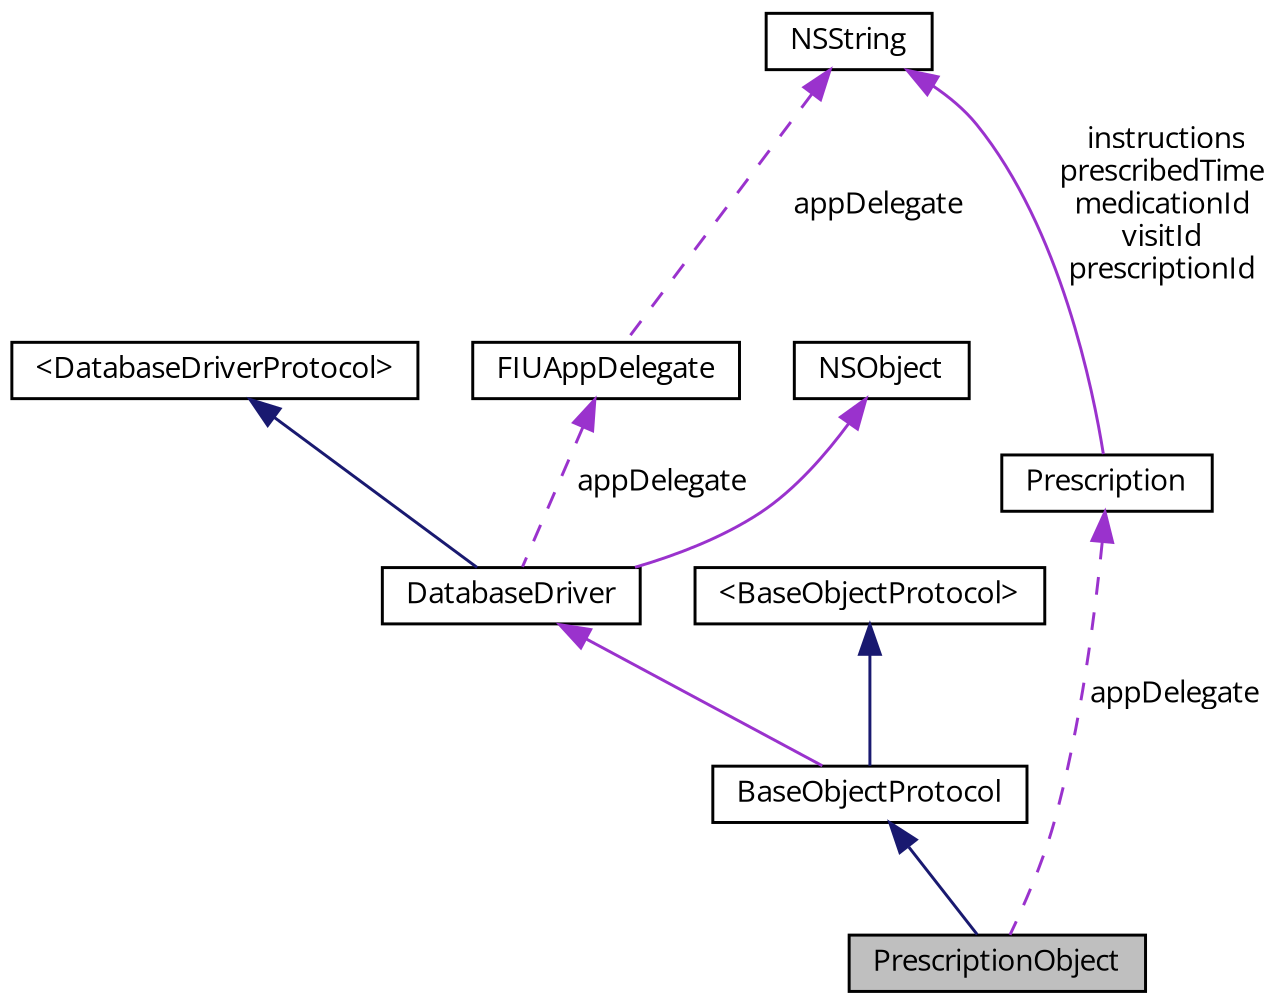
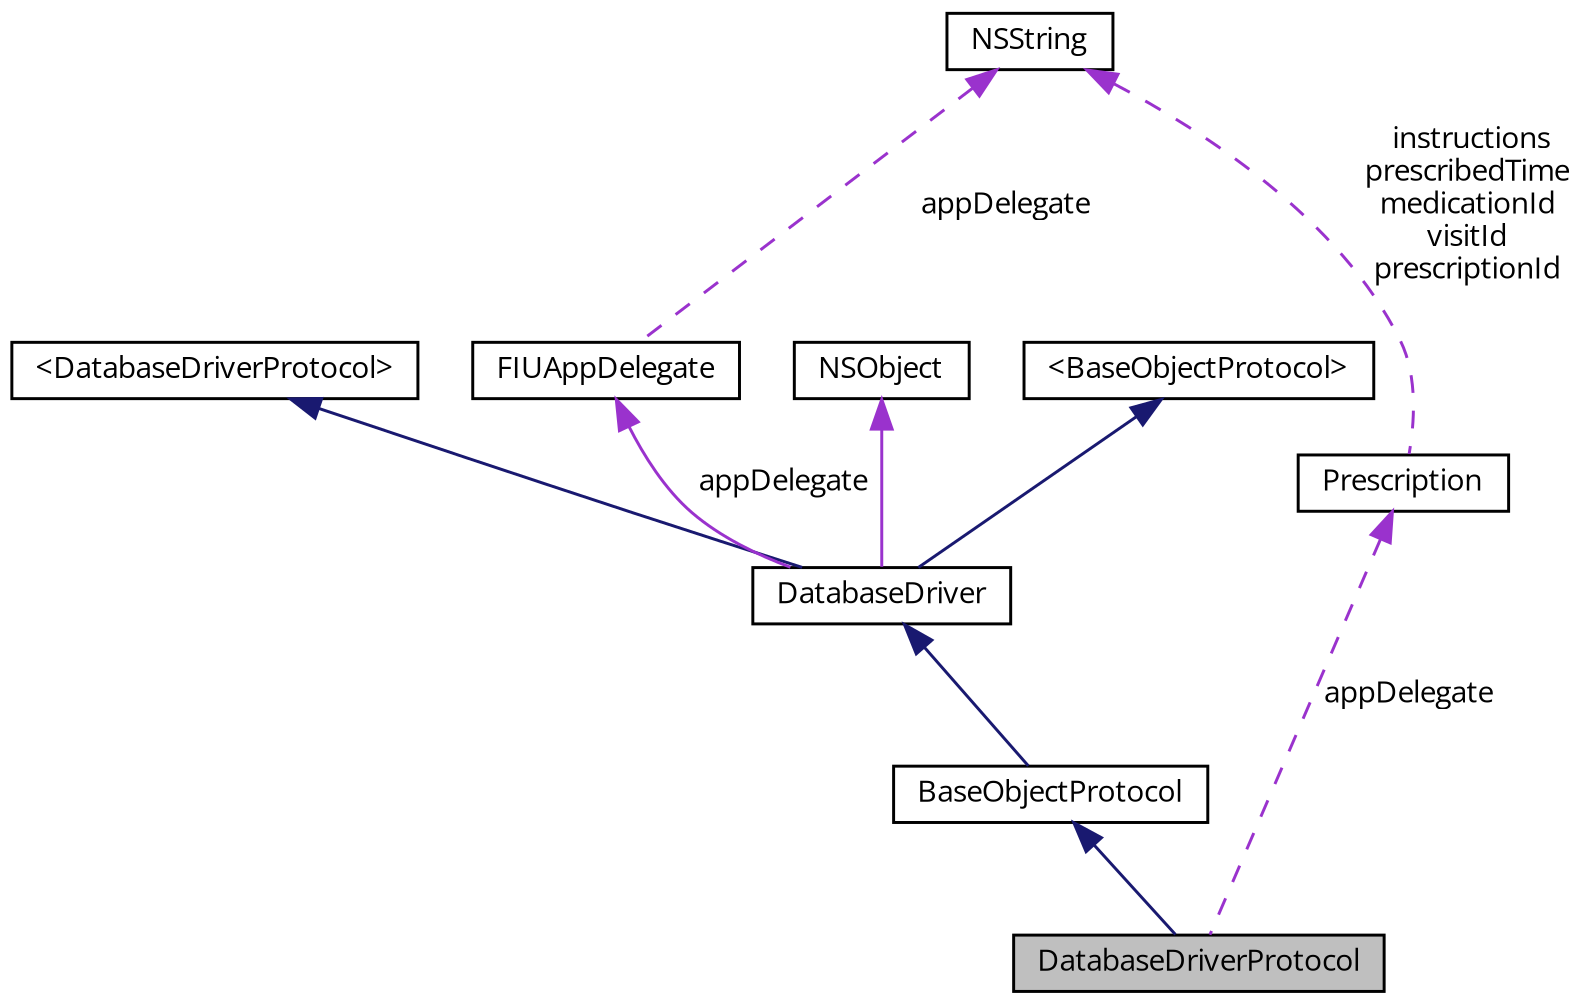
(1049, 254) -> (1319, 231)
(553, 497) -> (690, 511)
(704, 702) -> (976, 706)
(870, 710) -> (1027, 492)
(997, 963) -> (1199, 963)
